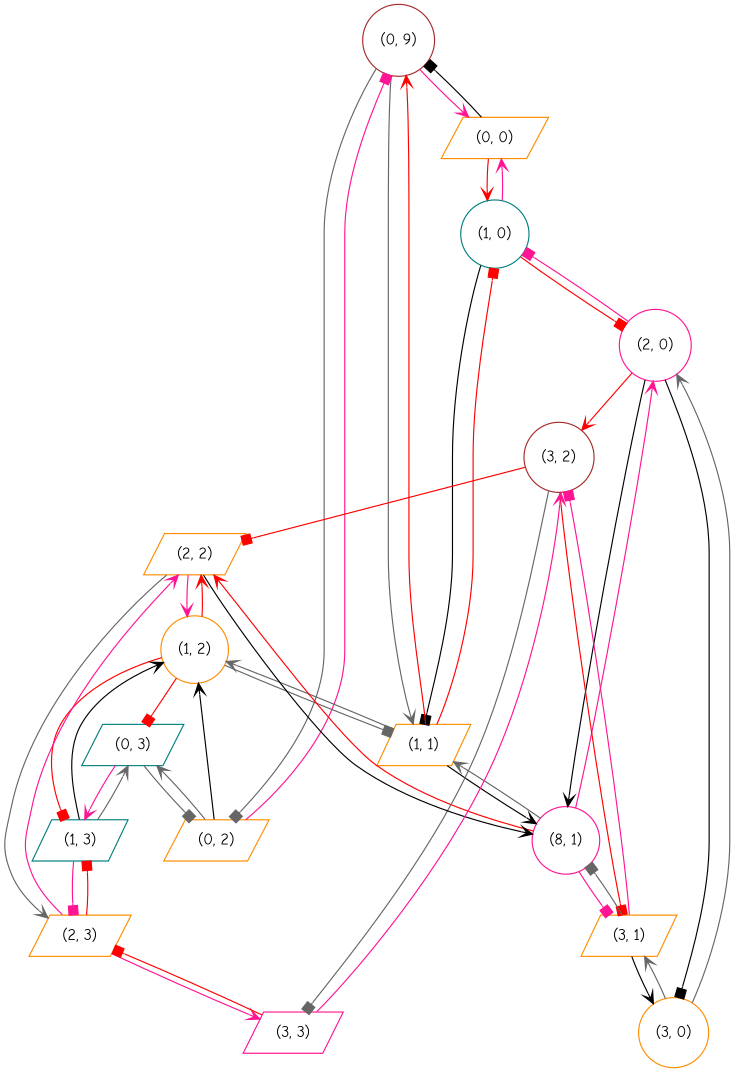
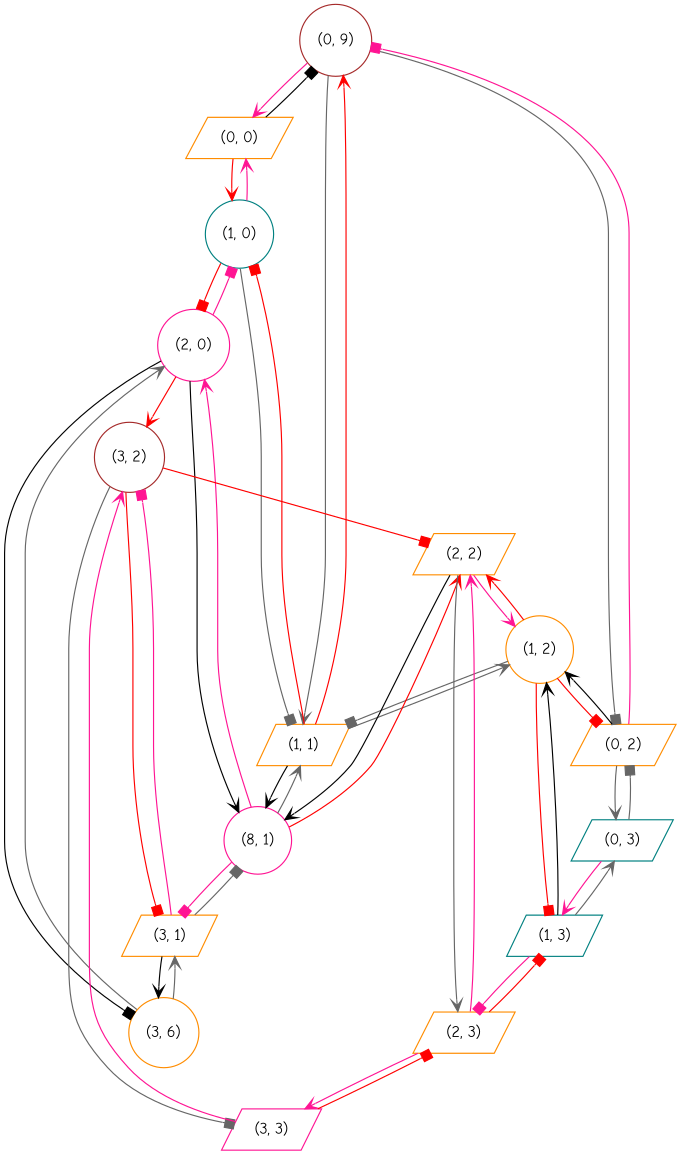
(452, 478) -> (261, 480)
(164, 696) -> (574, 697)
(674, 1033) -> (164, 1033)
